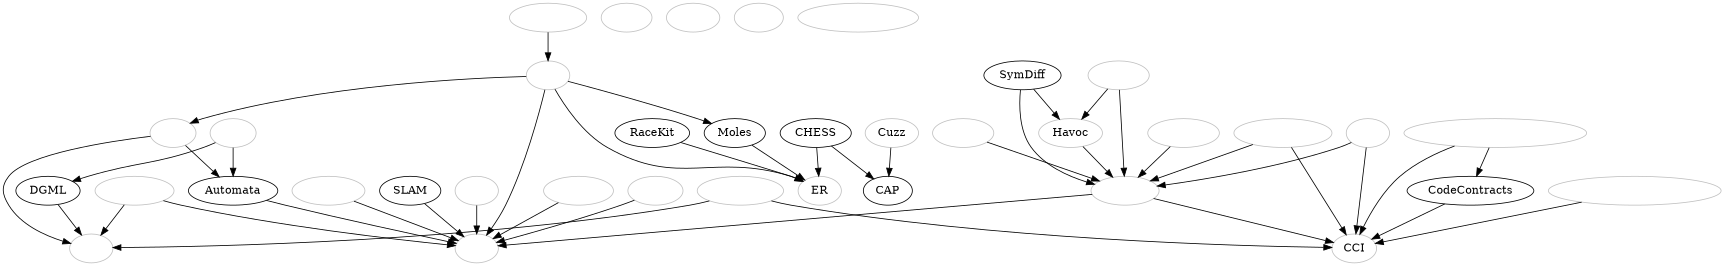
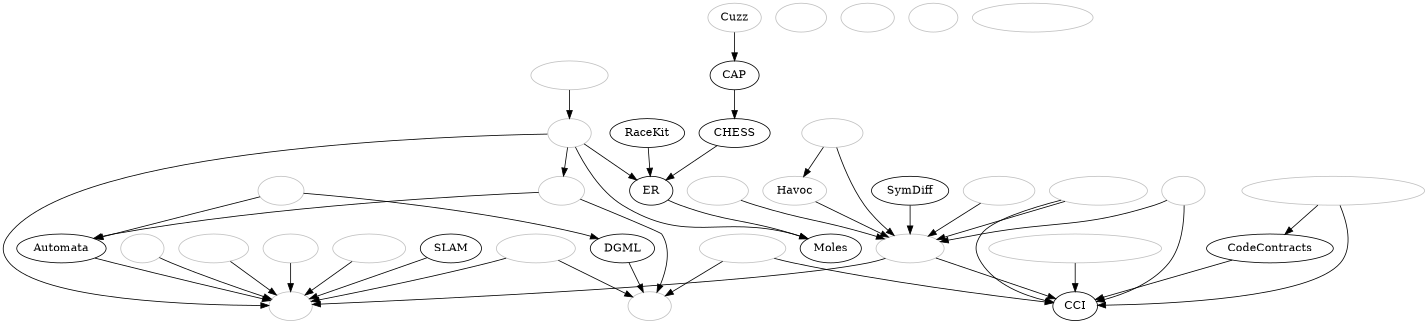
(1044, 101) -> none
(775, 160) -> (733, 220)
(849, 160) -> (735, 100)
(820, 191) -> (651, 191)
(1354, 248) -> (1075, 306)
